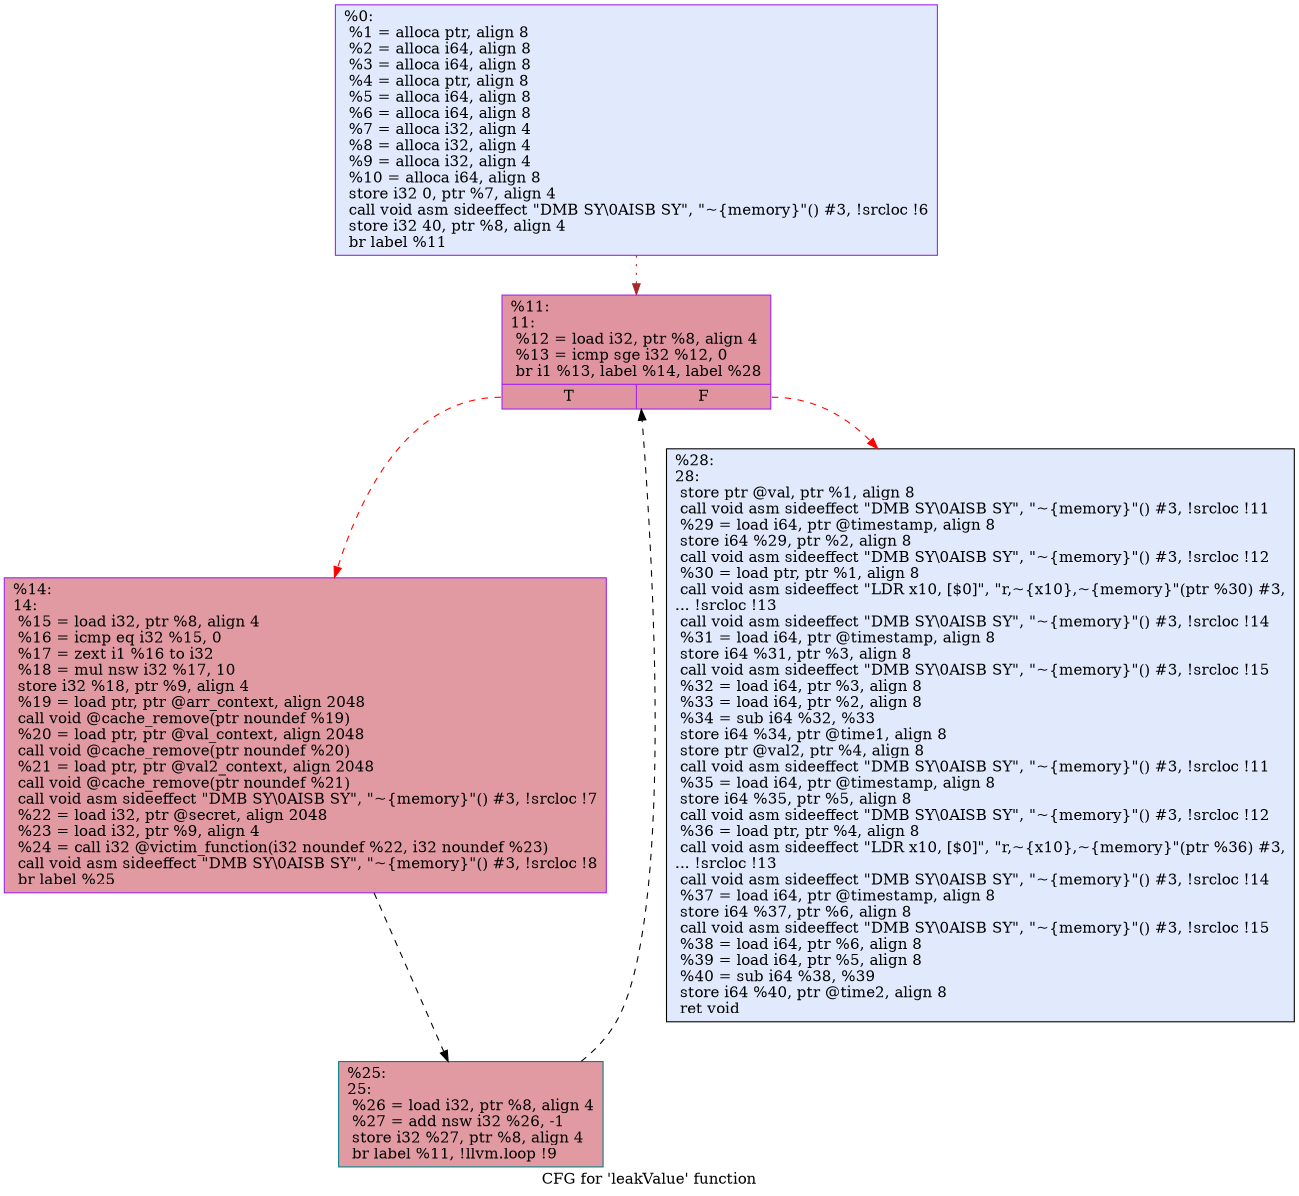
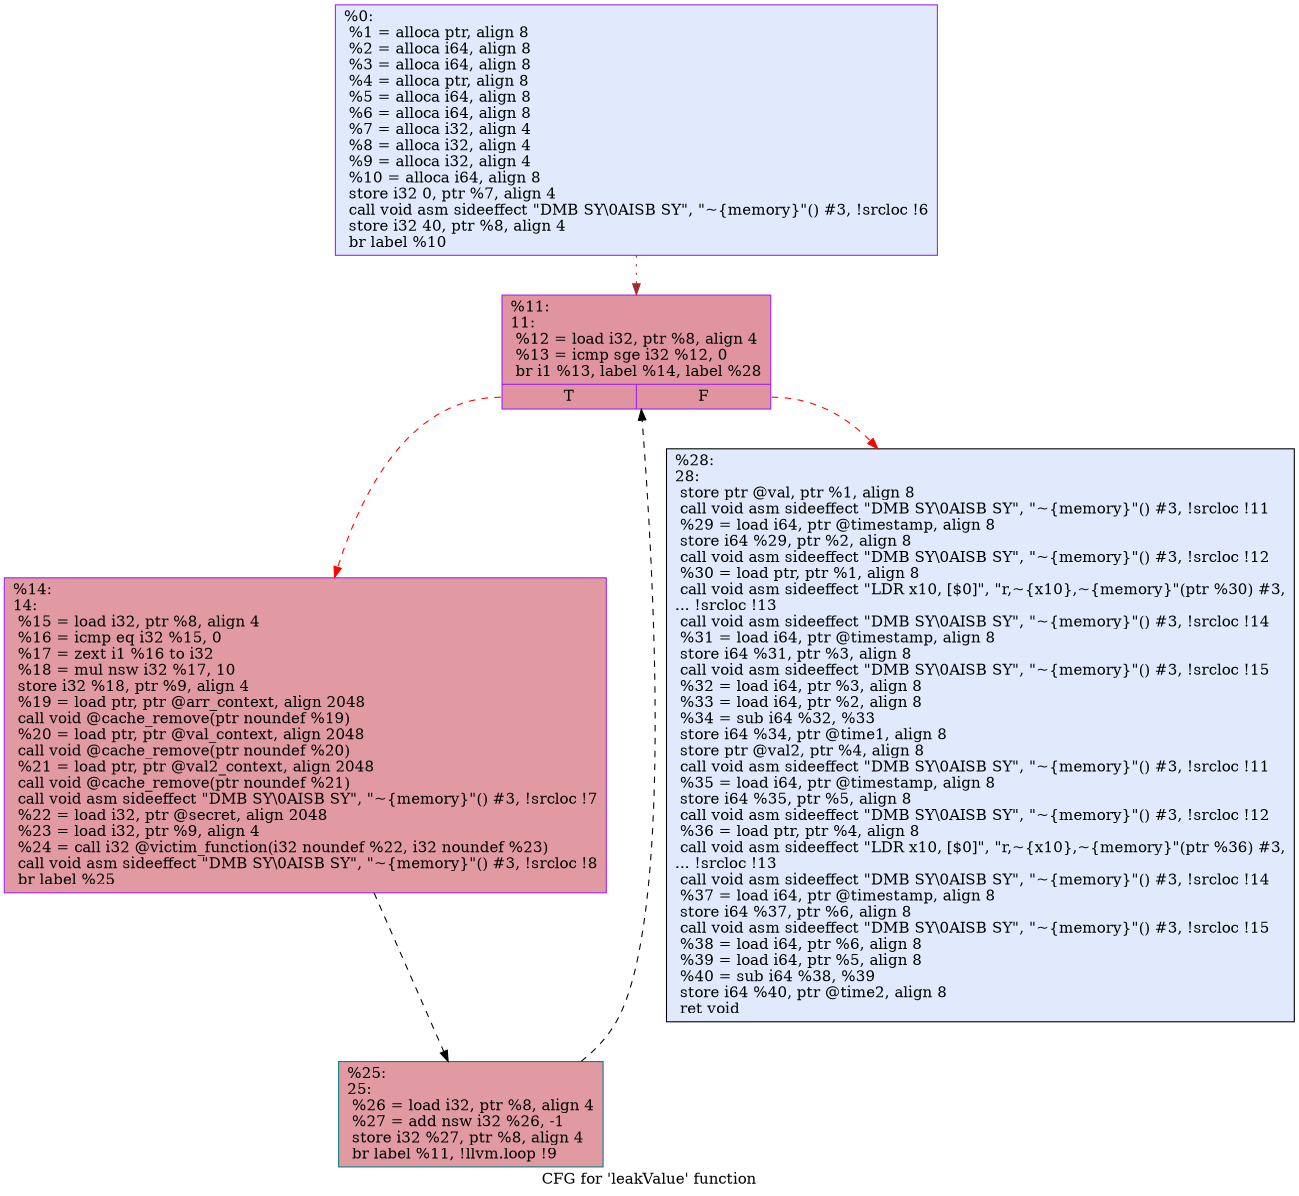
(396, 242) -> (396, 242)
